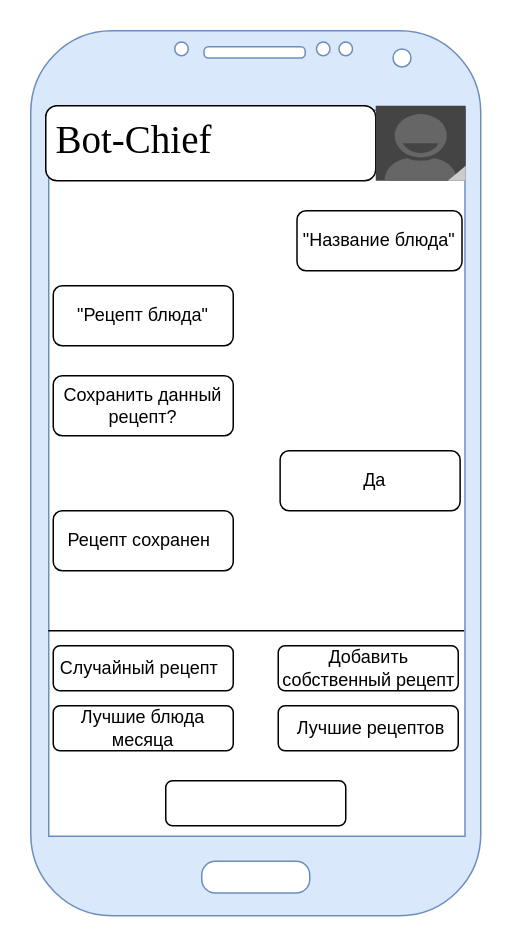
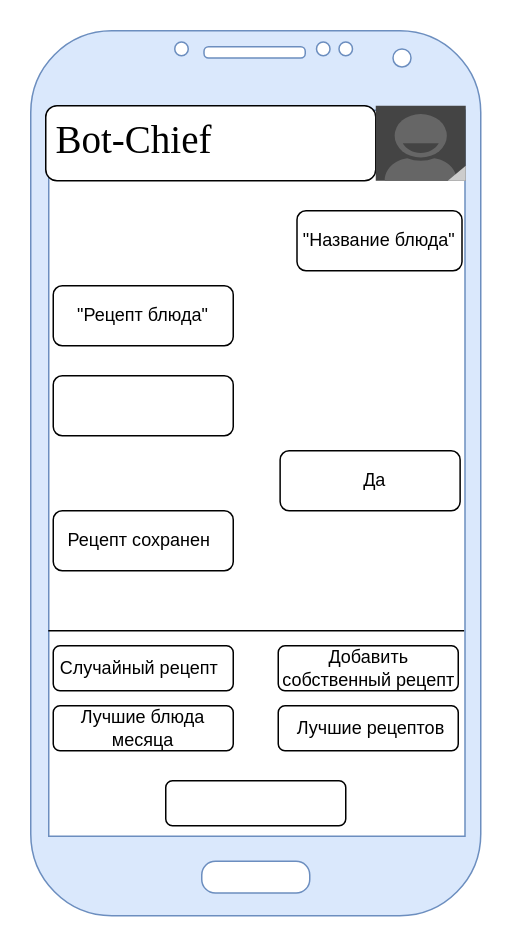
(143, 406) -> none
